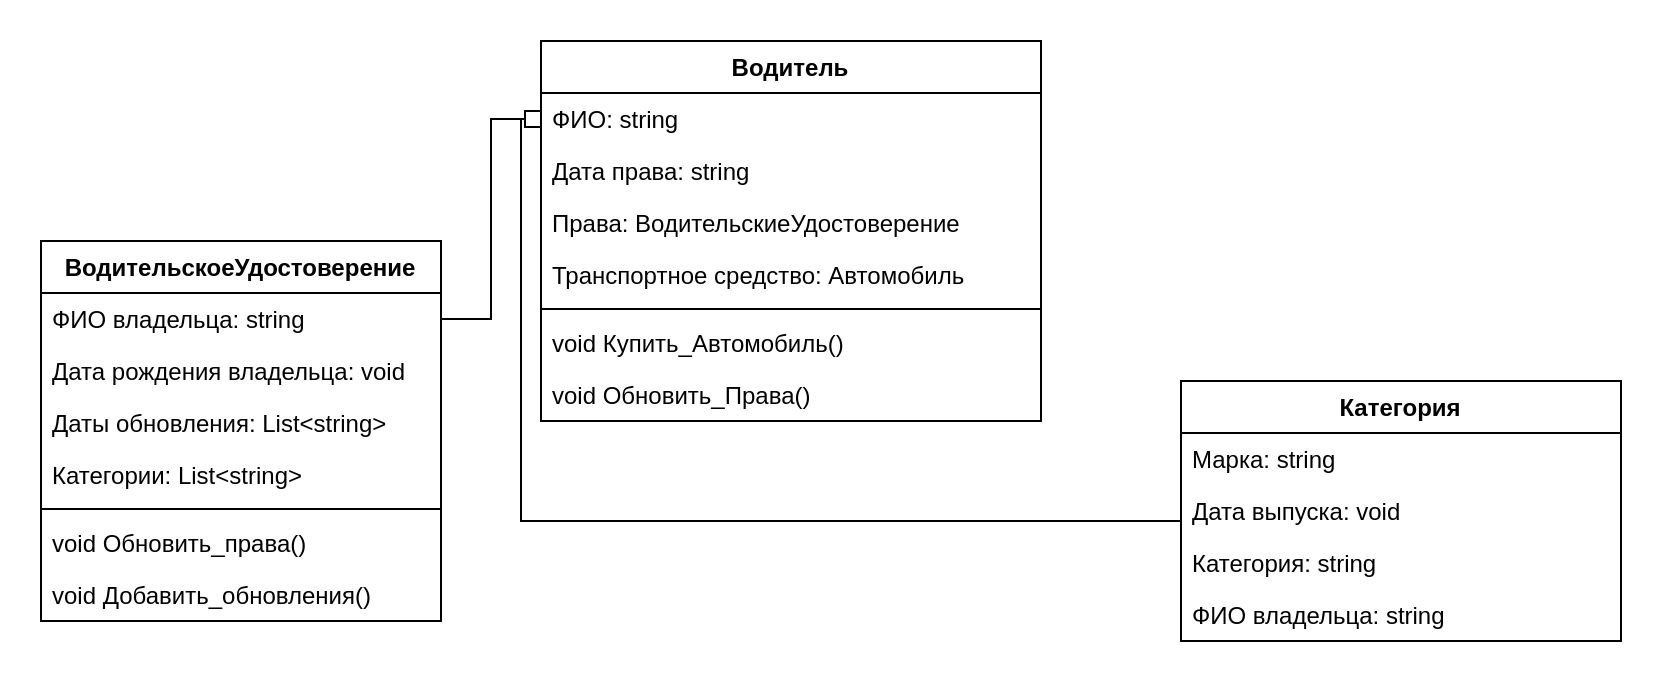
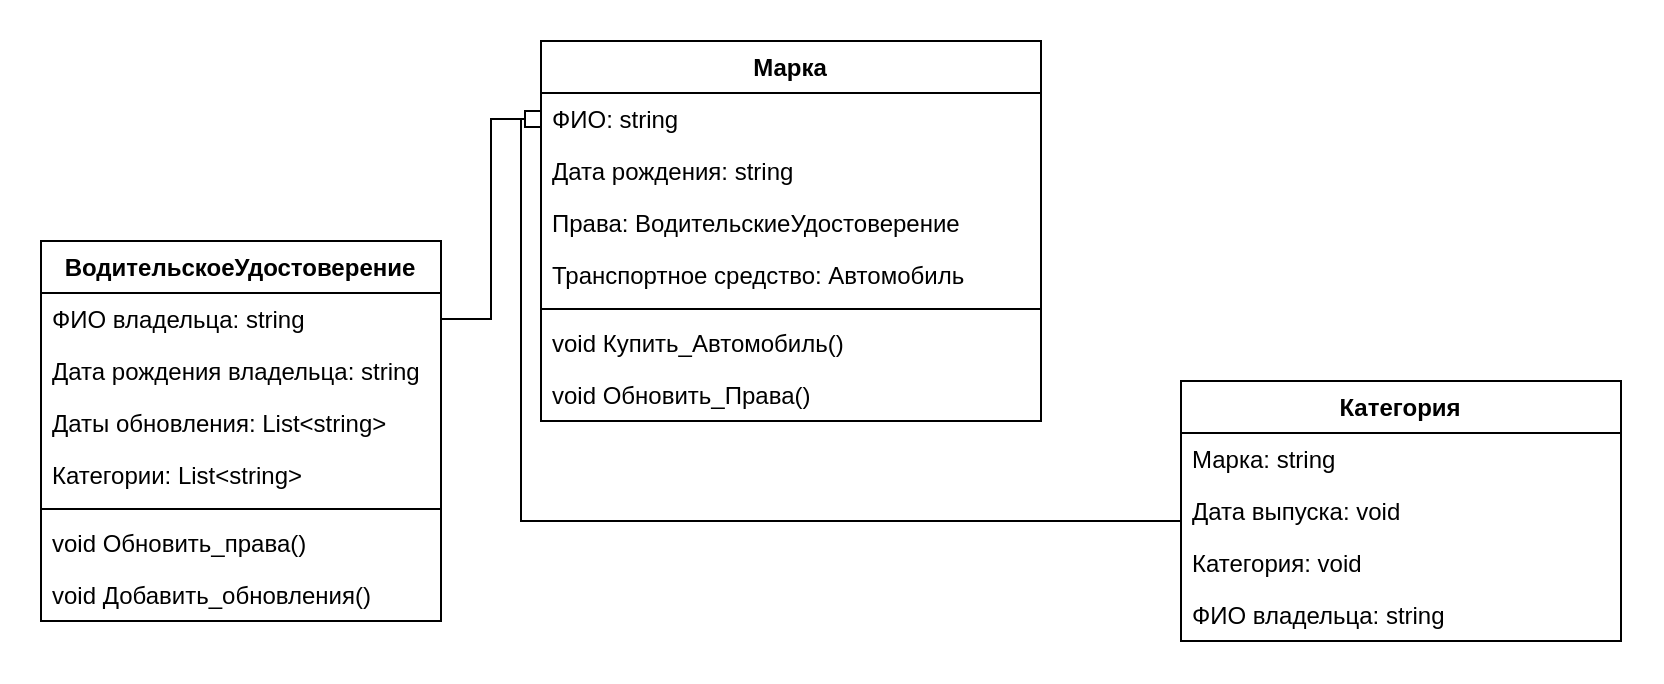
(790, 68) -> (790, 68)
(660, 172) -> (681, 172)
(231, 372) -> (245, 372)
(1297, 564) -> (1283, 564)
